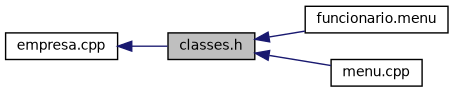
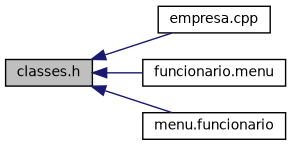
(150, 46) -> (139, 44)
(377, 73) -> (214, 126)
